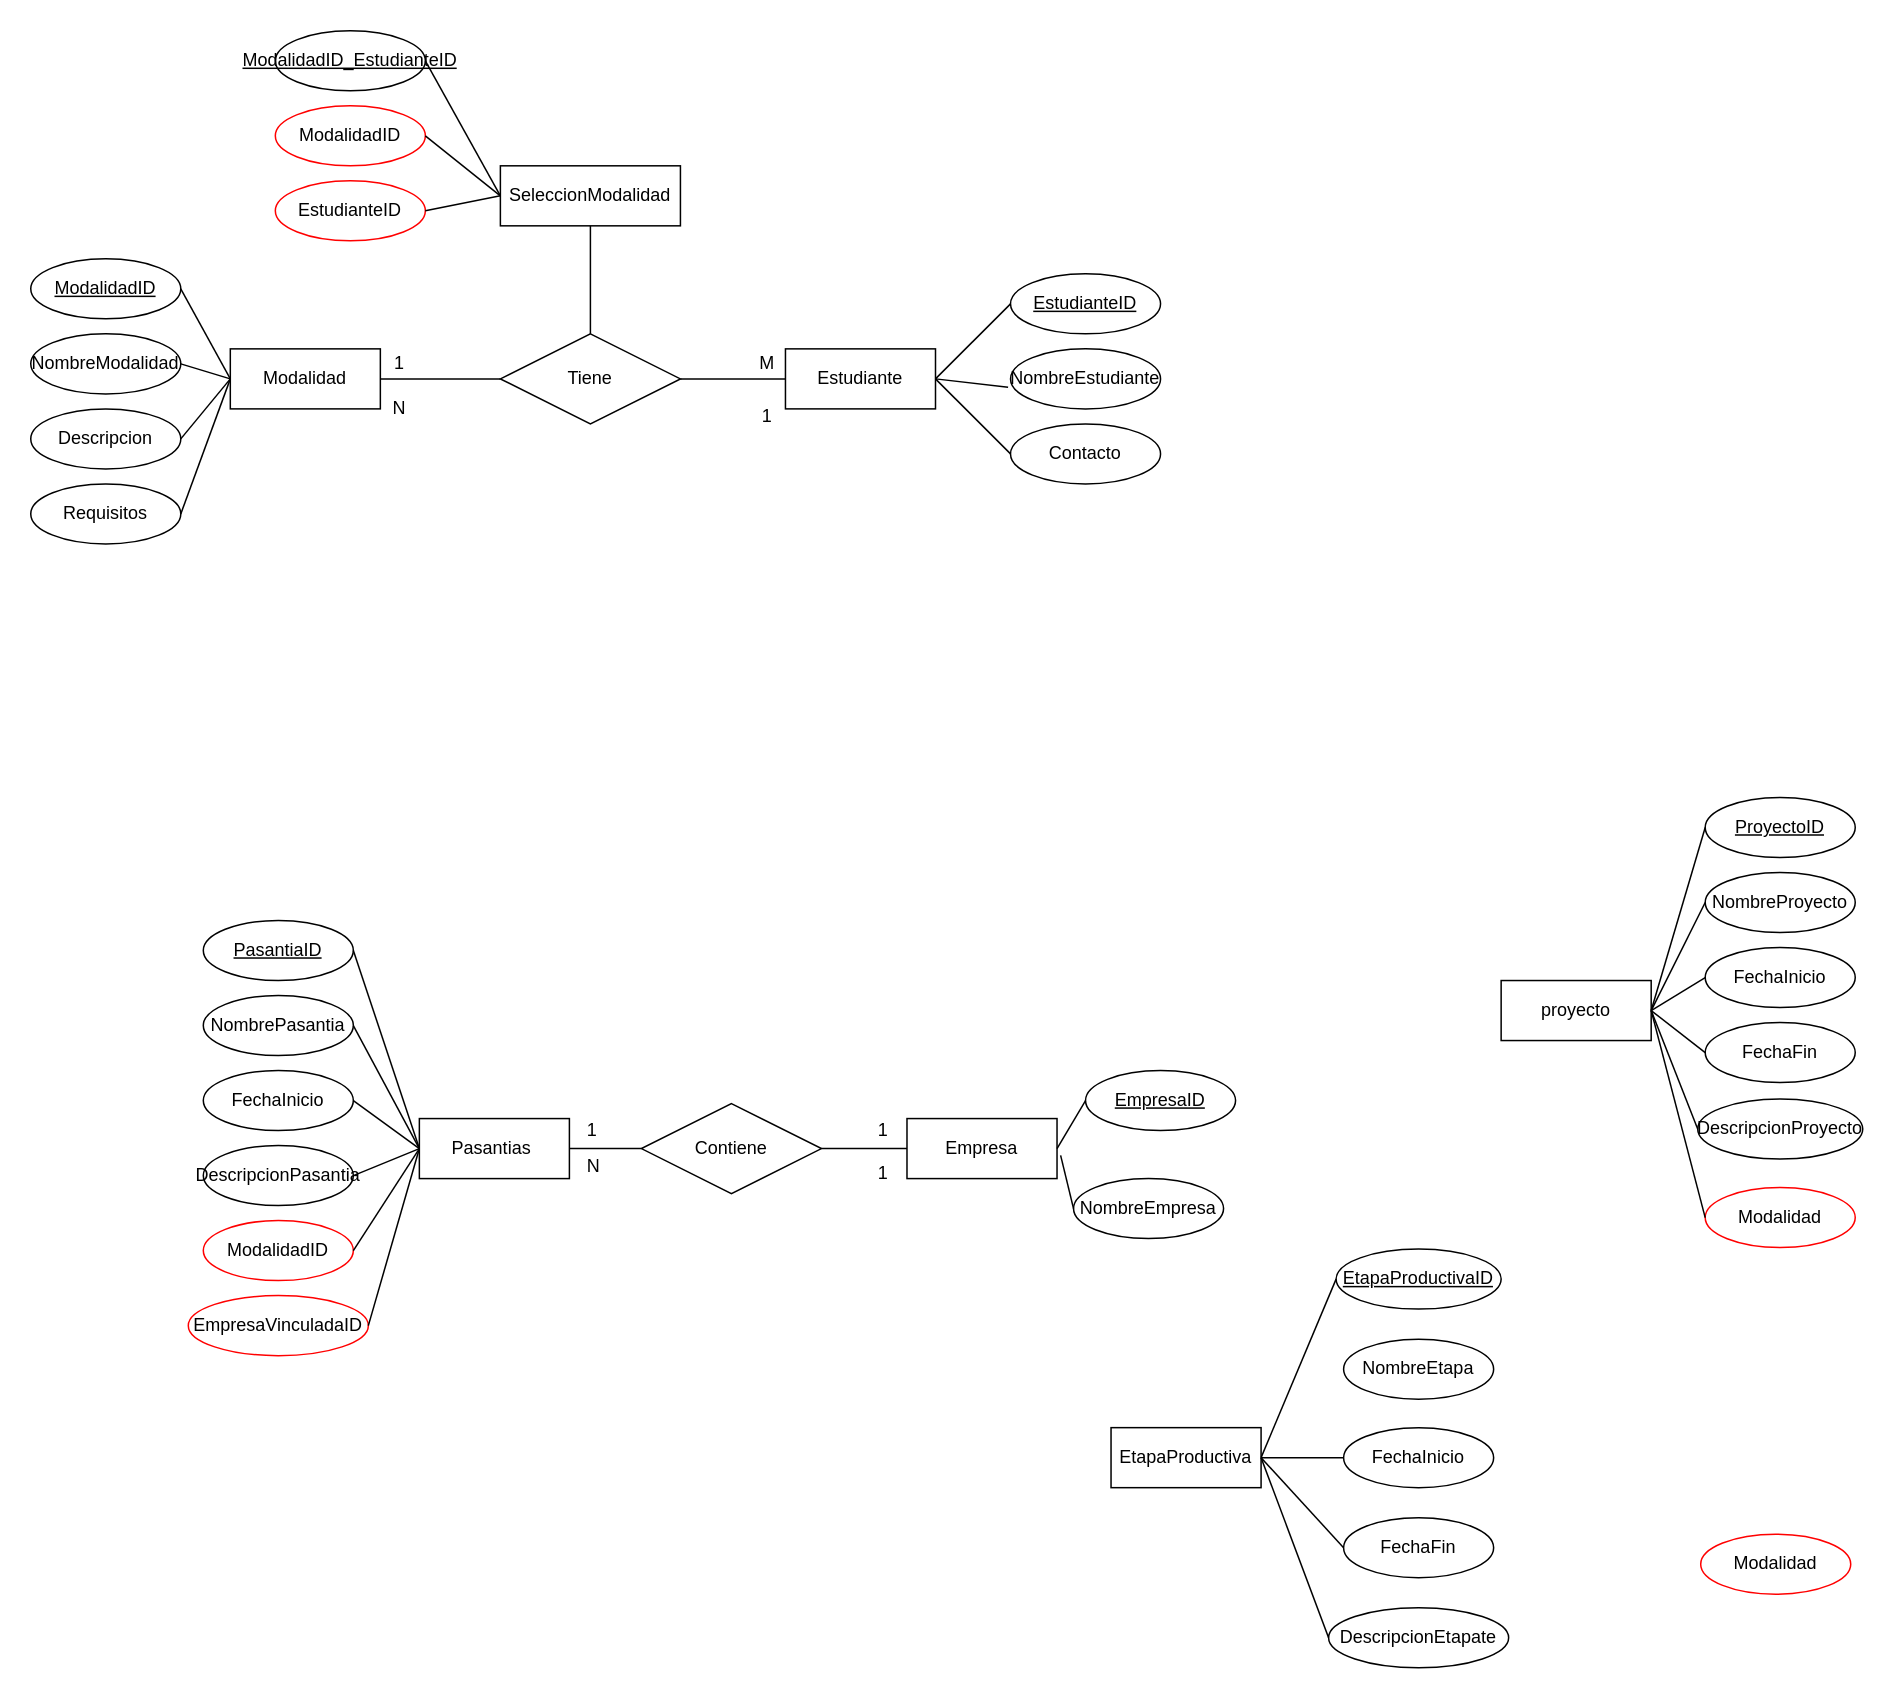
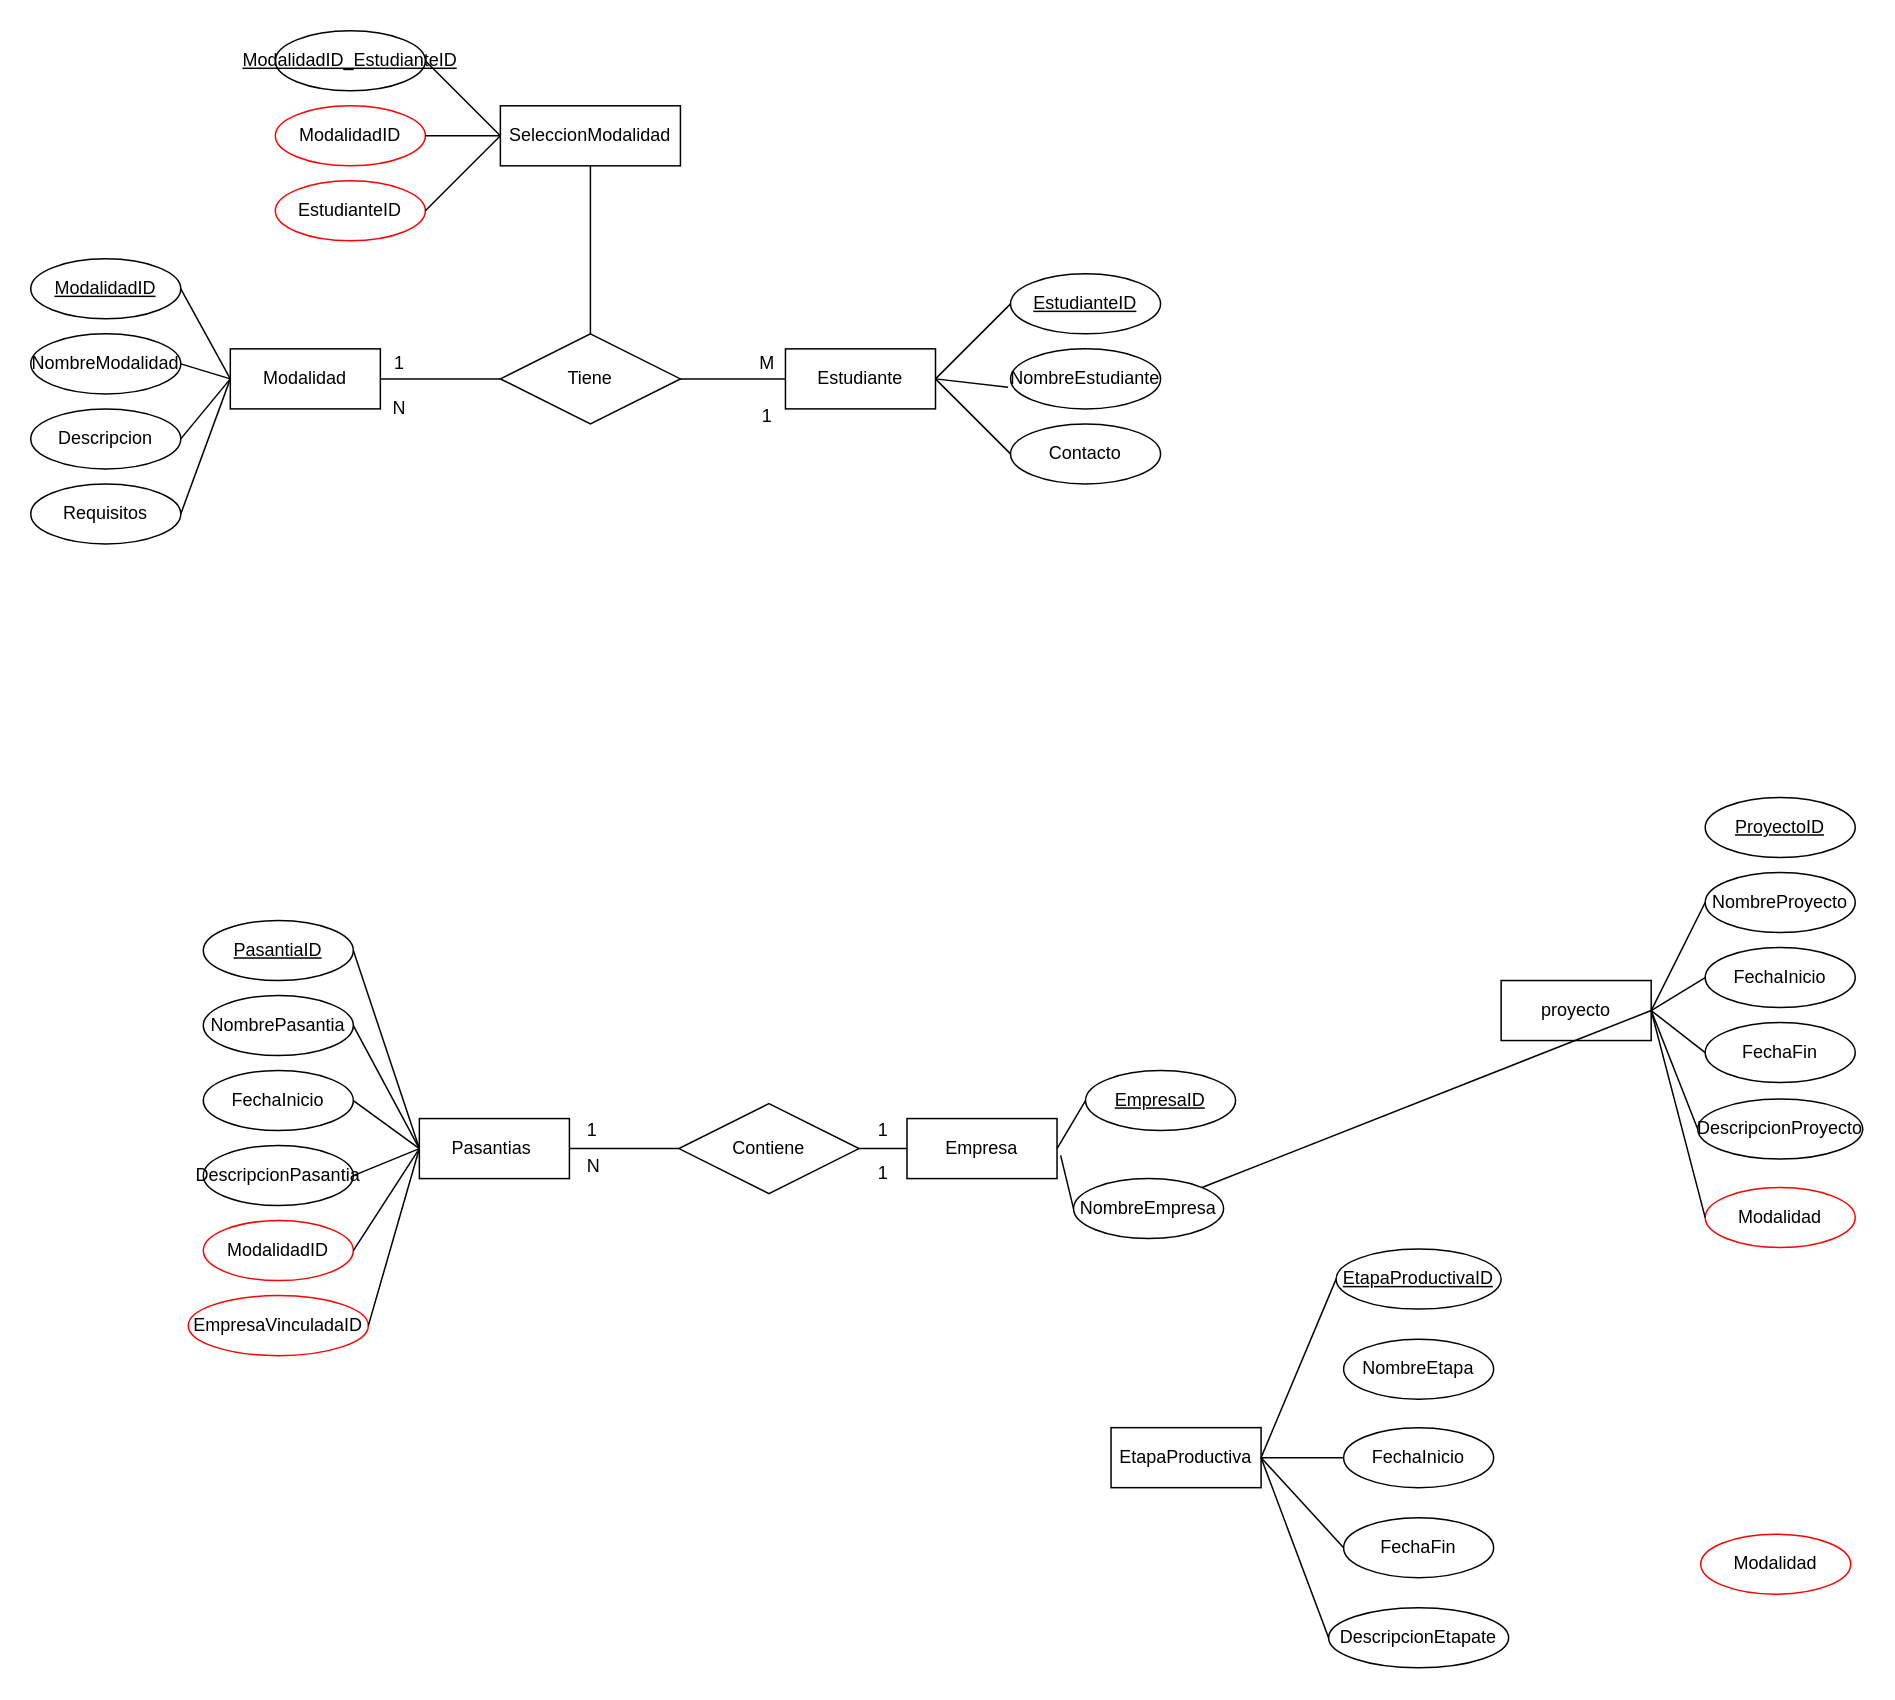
(590, 196) -> (590, 136)
(1680, 911) -> (1425, 1099)
(731, 1148) -> (769, 1148)
